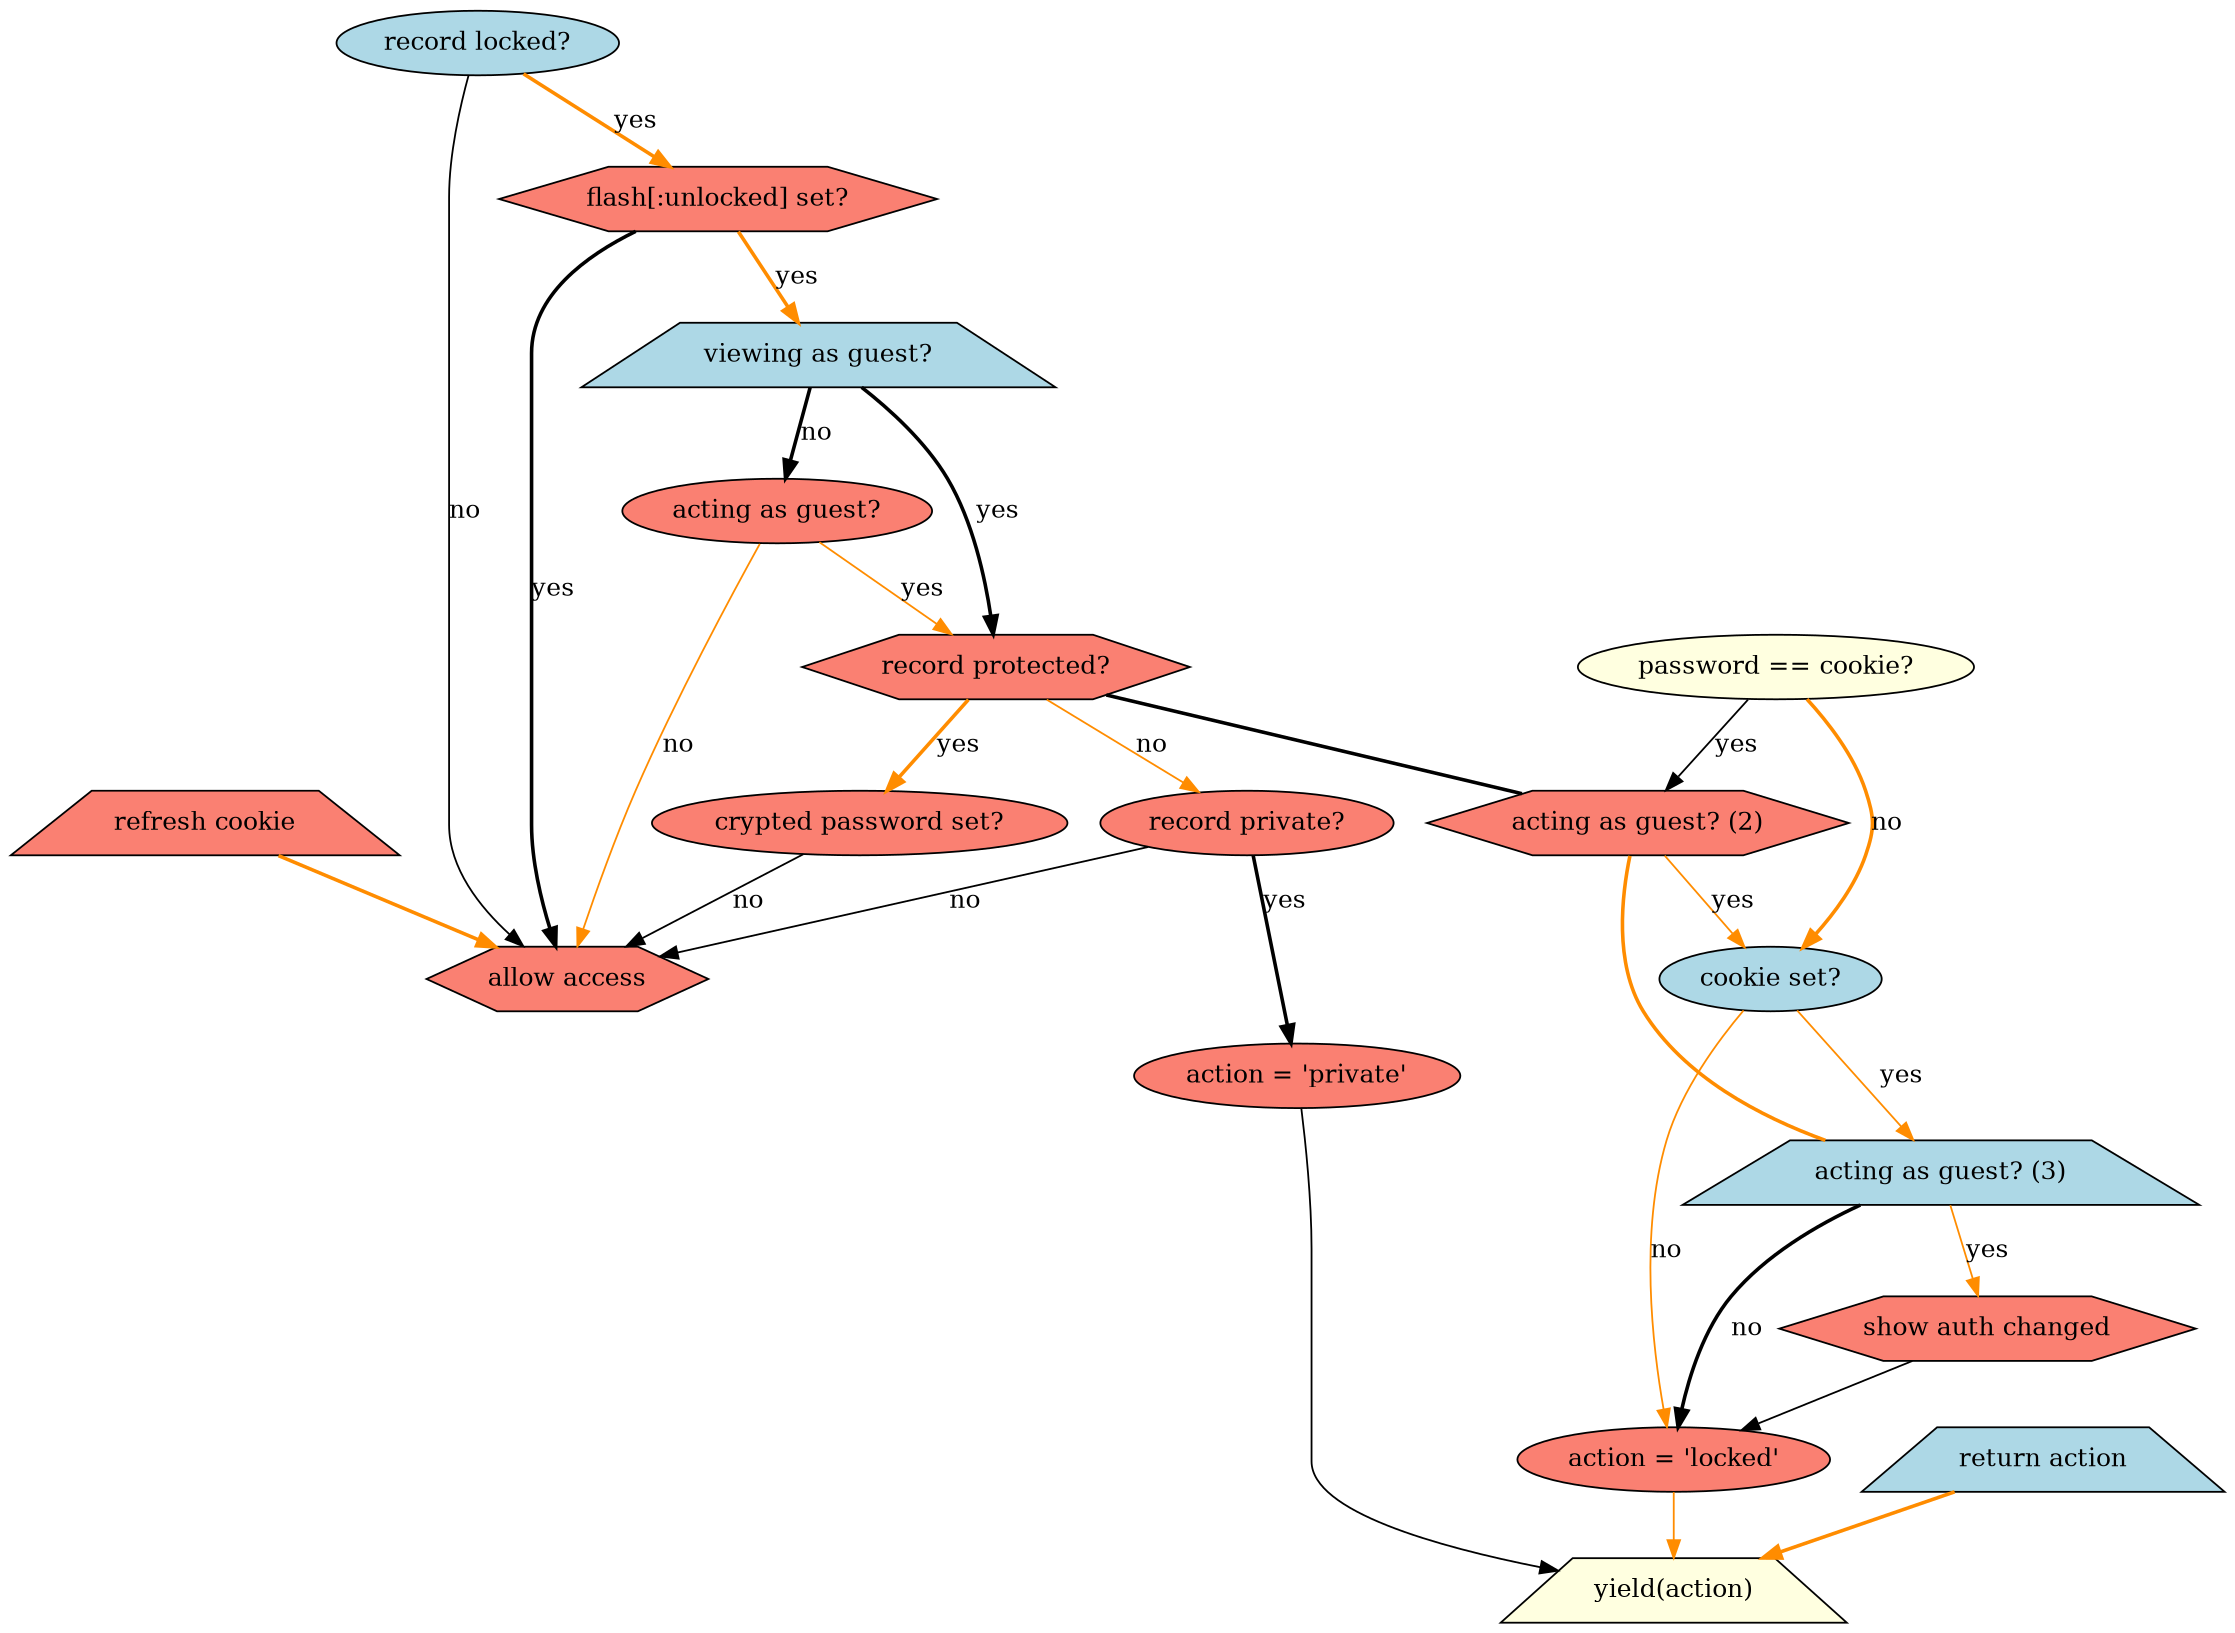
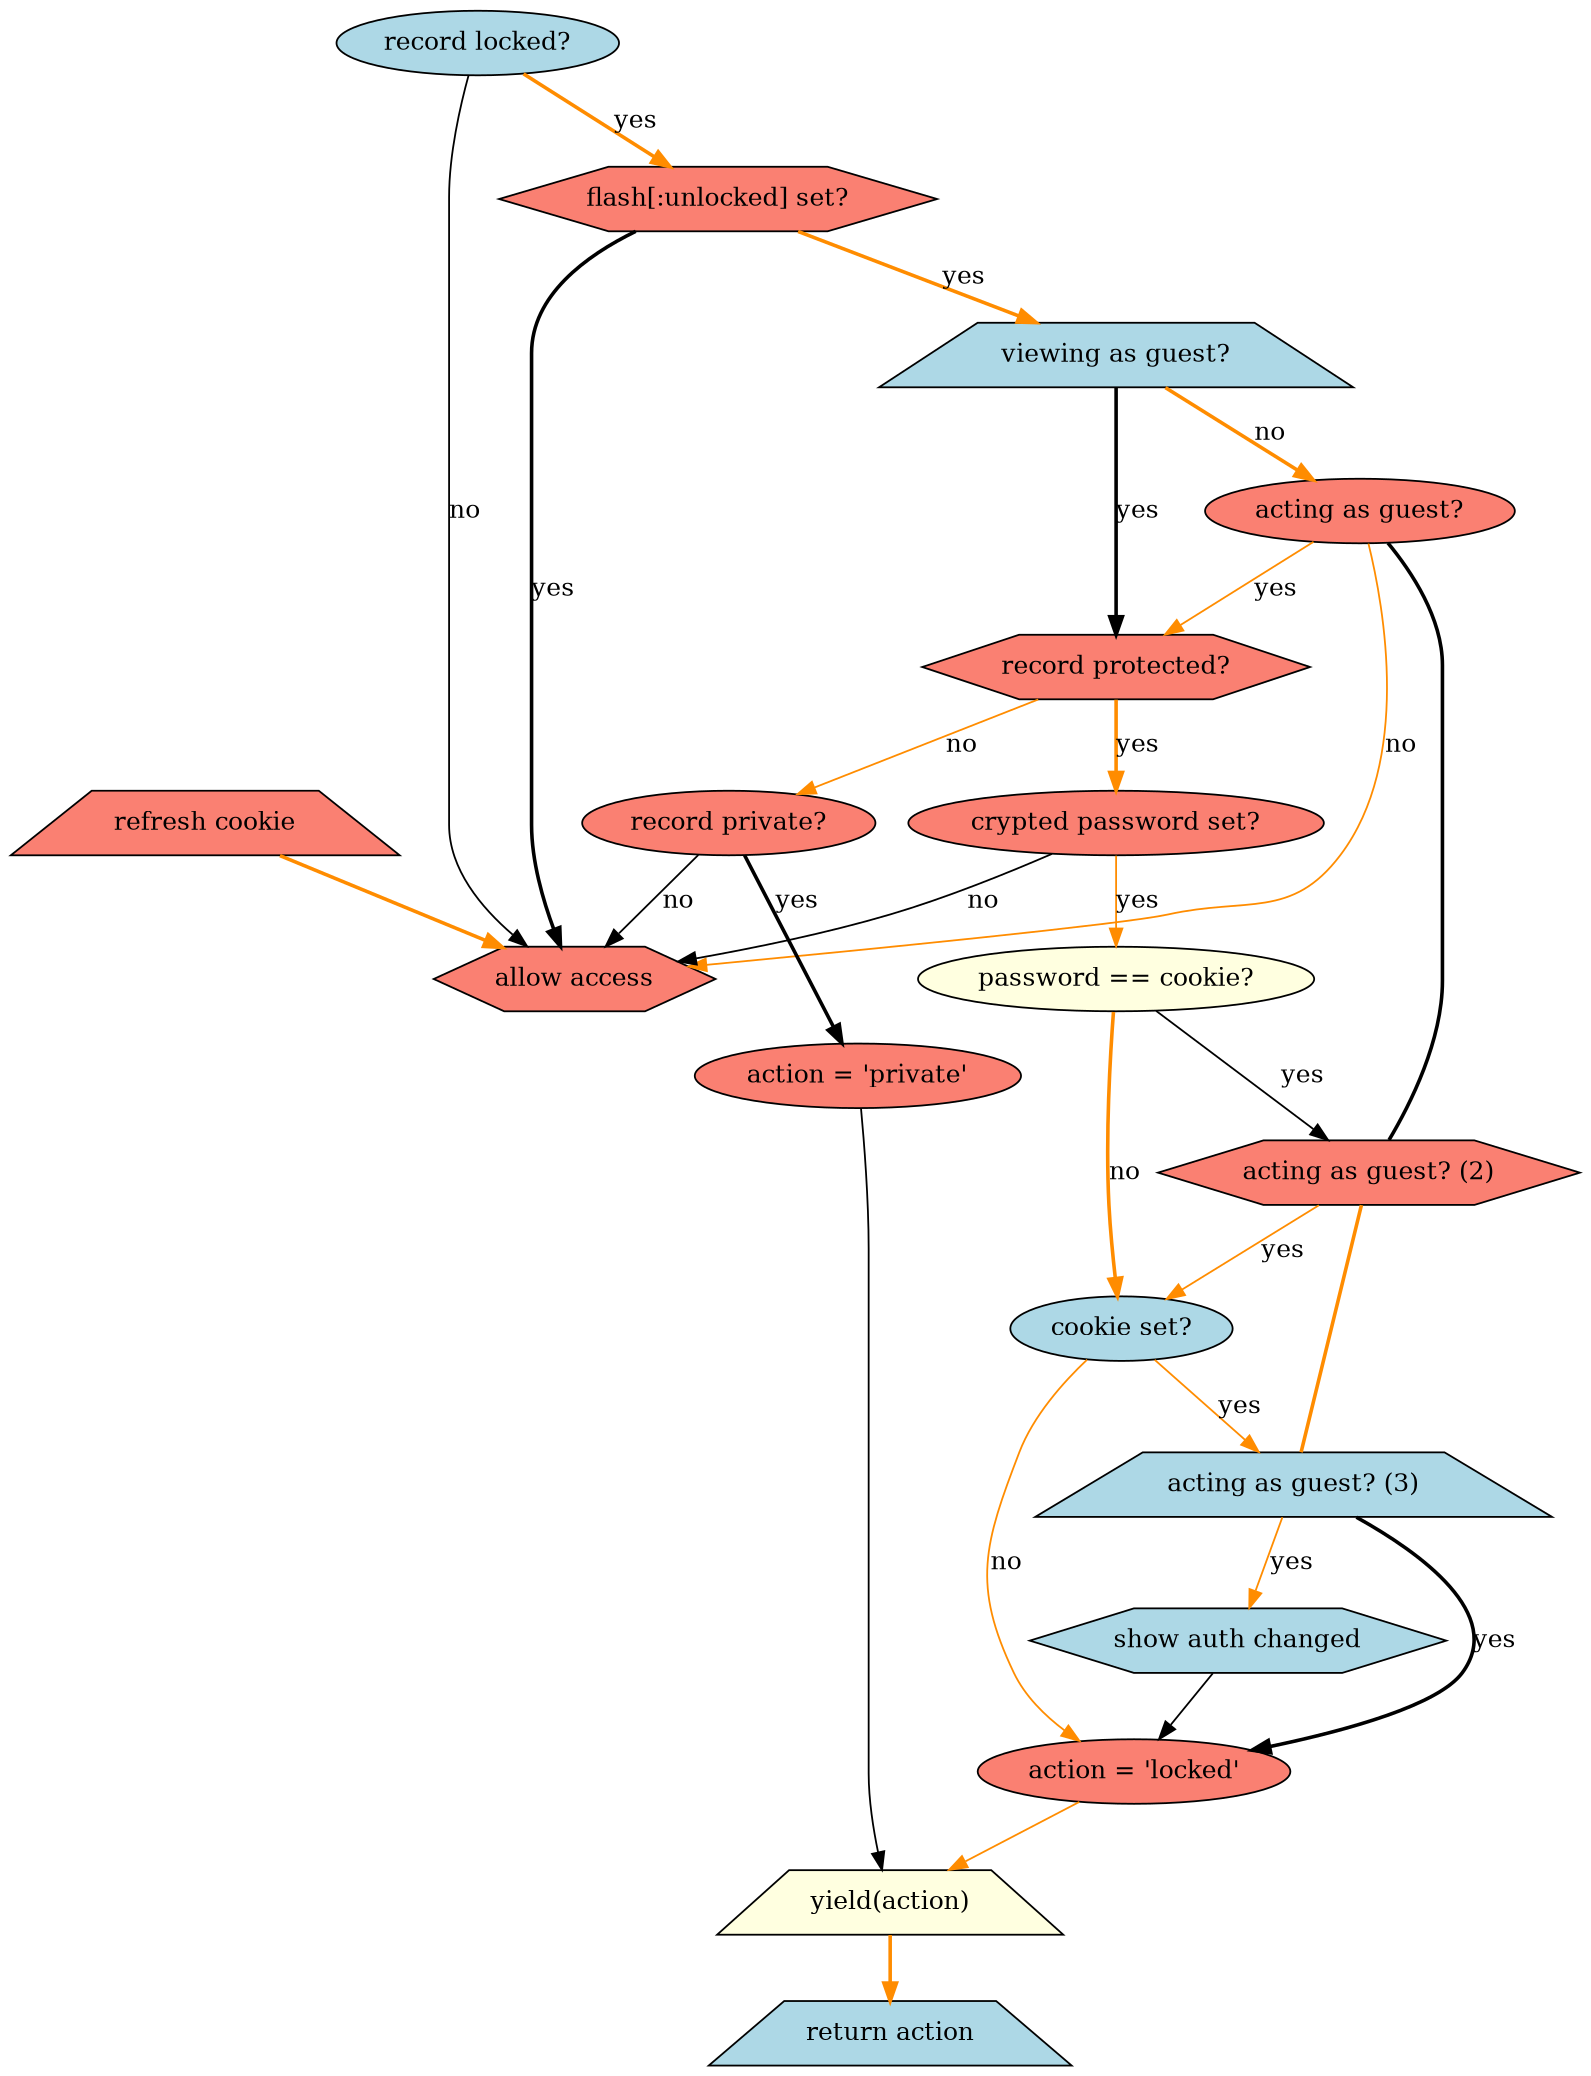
(800, 424) -> (1231, 429)
(1314, 744) -> (1442, 840)
none -> (1116, 892)
(1747, 1329) -> (1495, 1641)
(1988, 1329) -> (1238, 1641)
(1867, 1522) -> (890, 1959)
